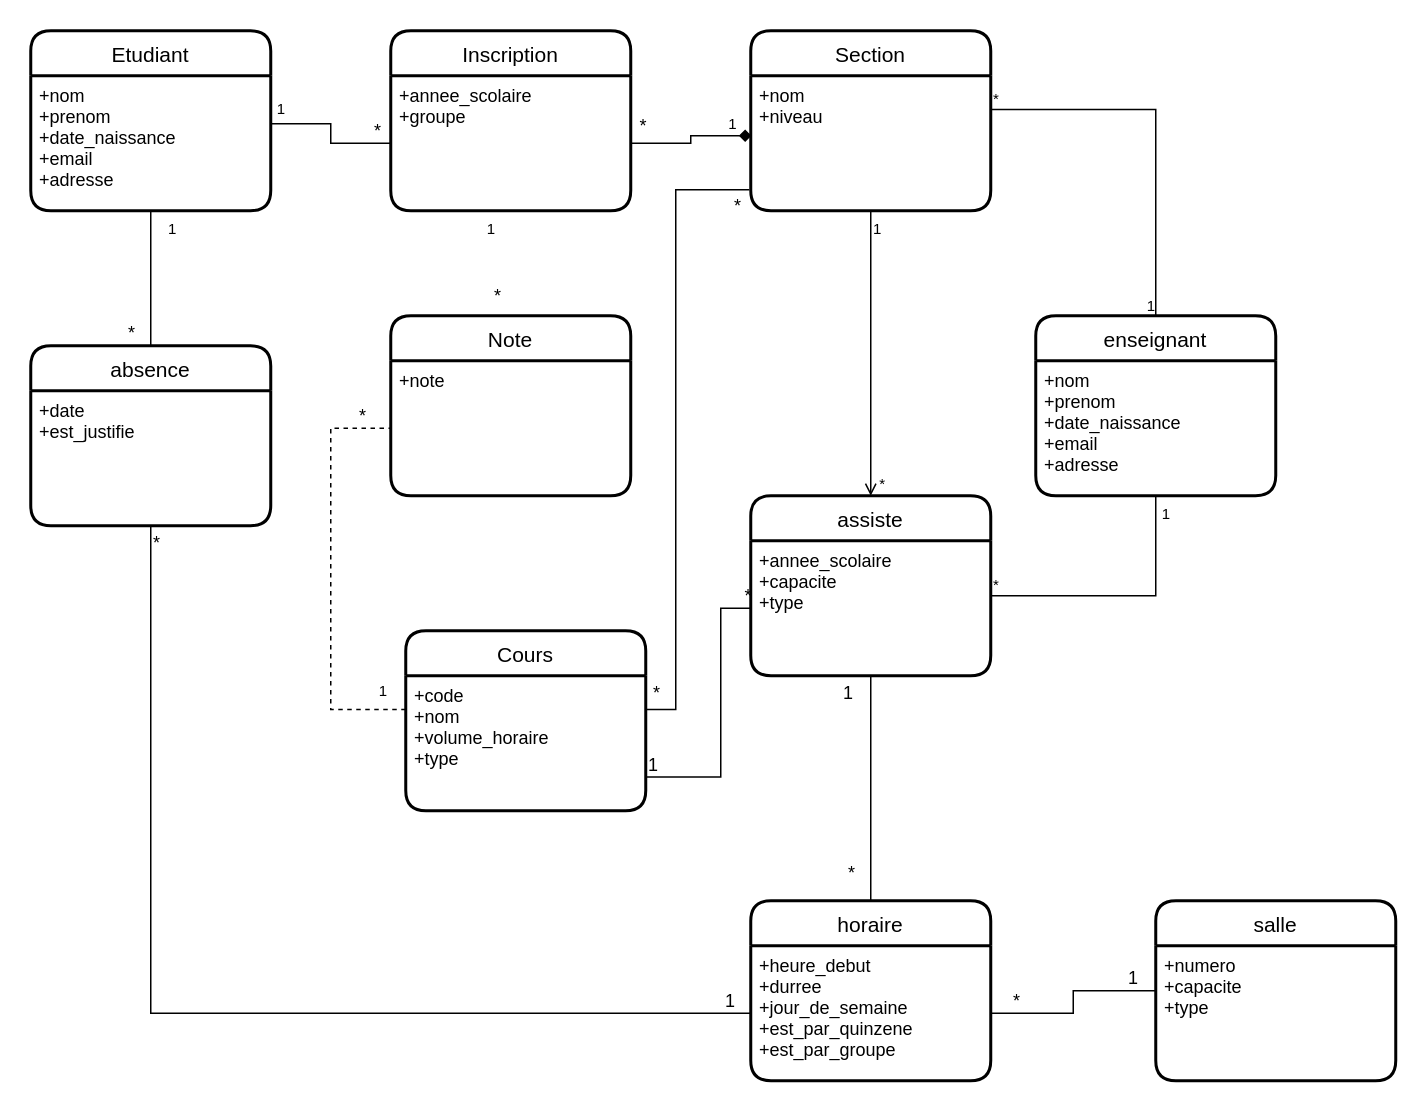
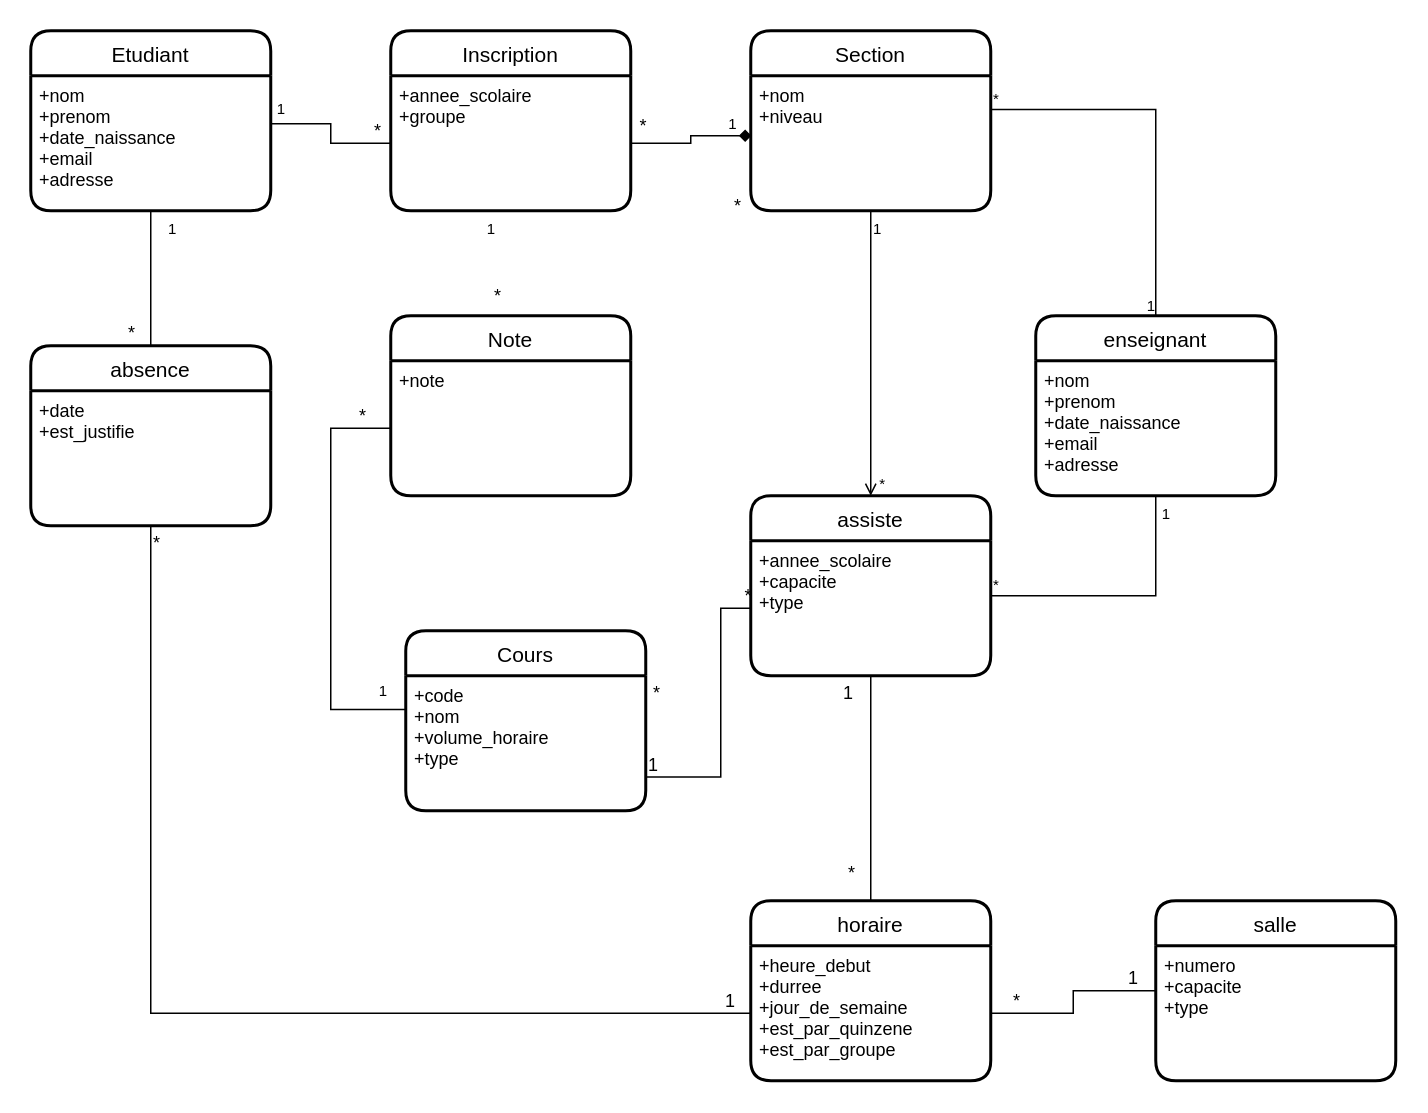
(676, 428) -> none
(331, 576) -> (331, 576)
